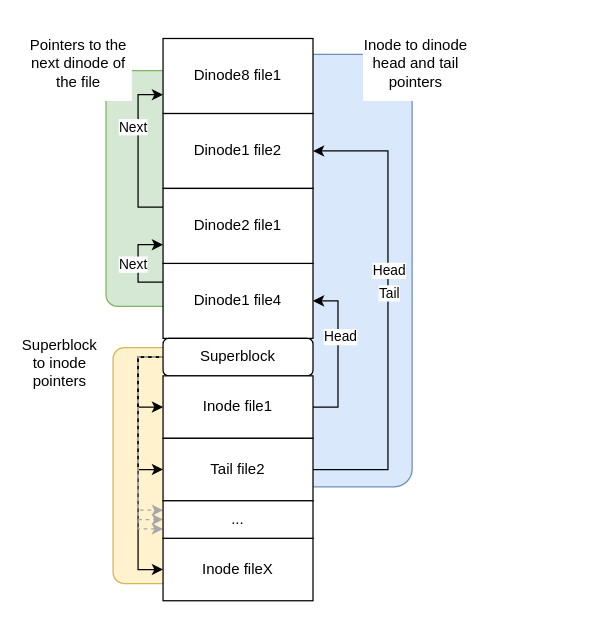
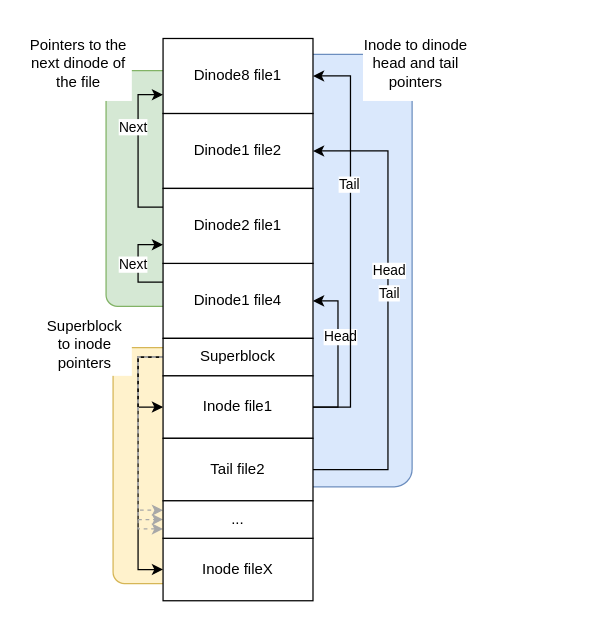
none -> (351, 233)
(238, 357) -> (238, 357)
(60, 363) -> (85, 344)
(148, 469) -> none
